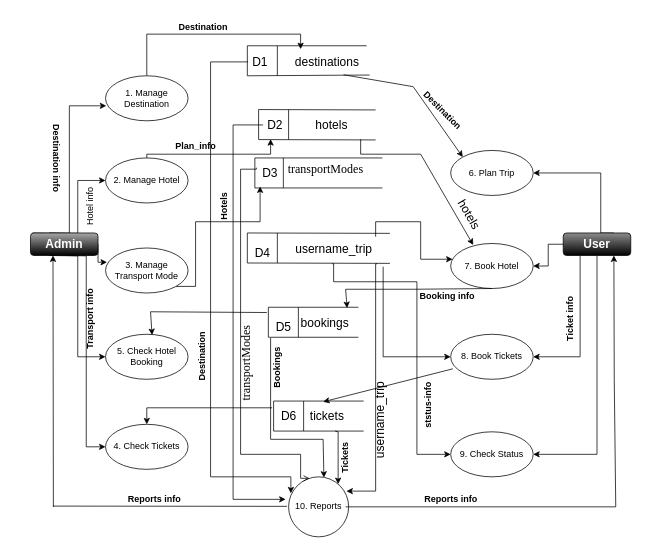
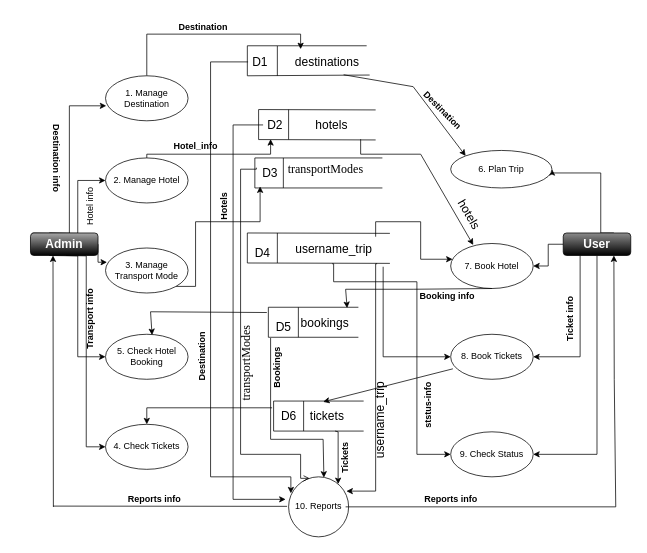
(196, 147) -> (196, 147)
(492, 173) -> (501, 169)
